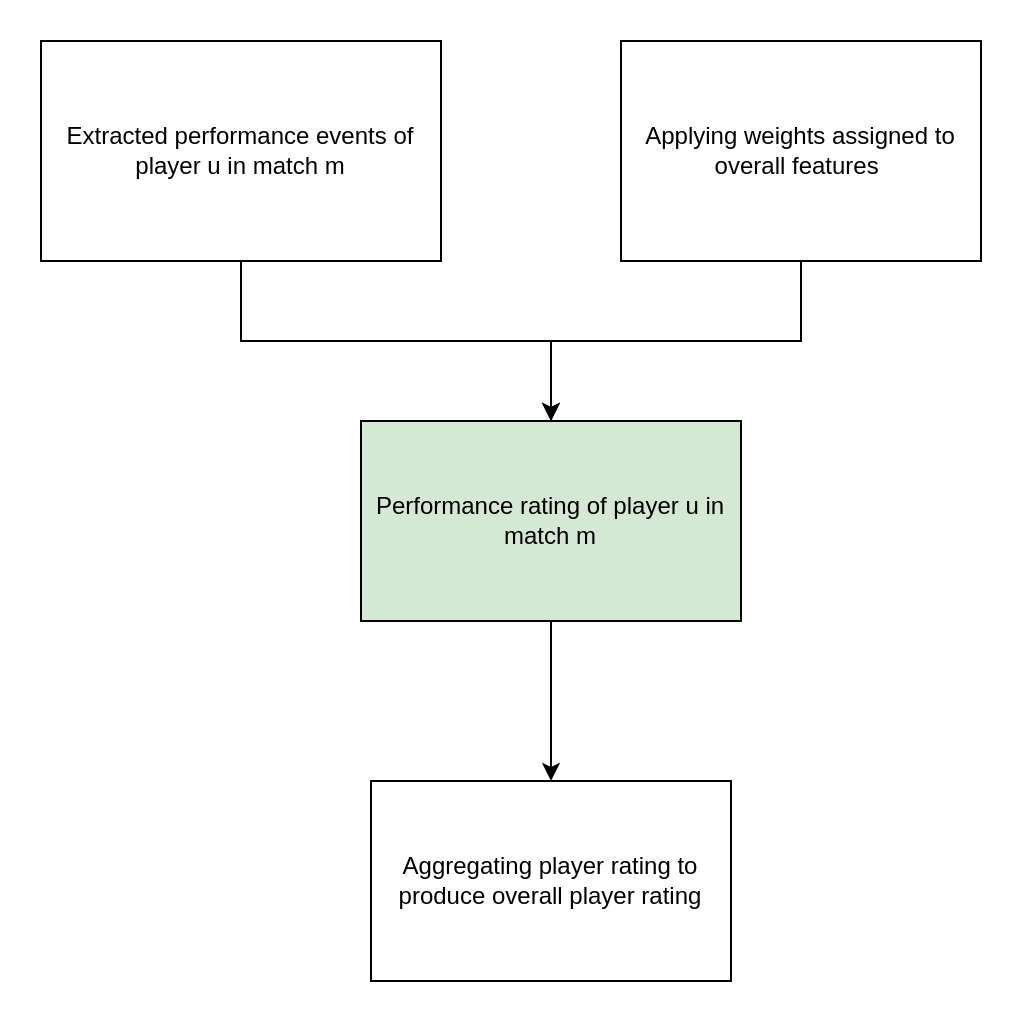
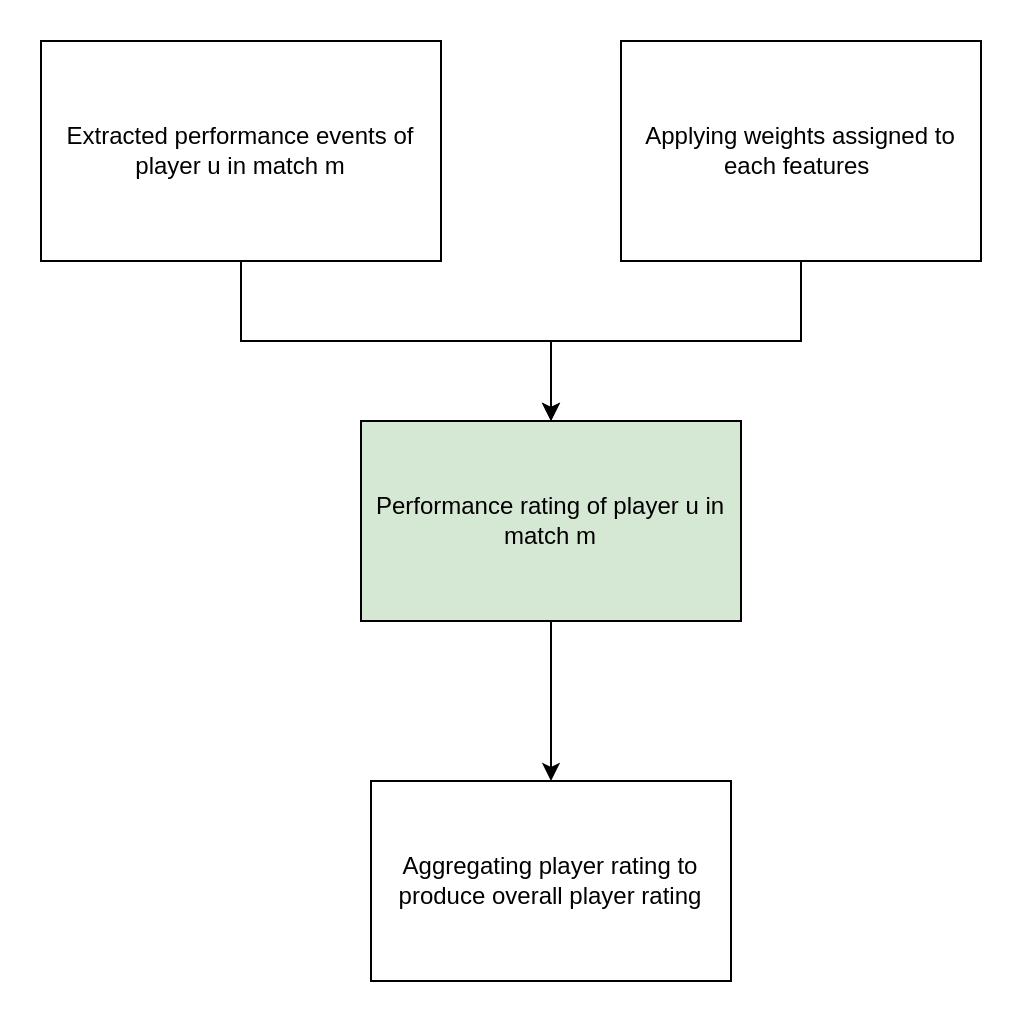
(801, 151) -> (801, 151)
